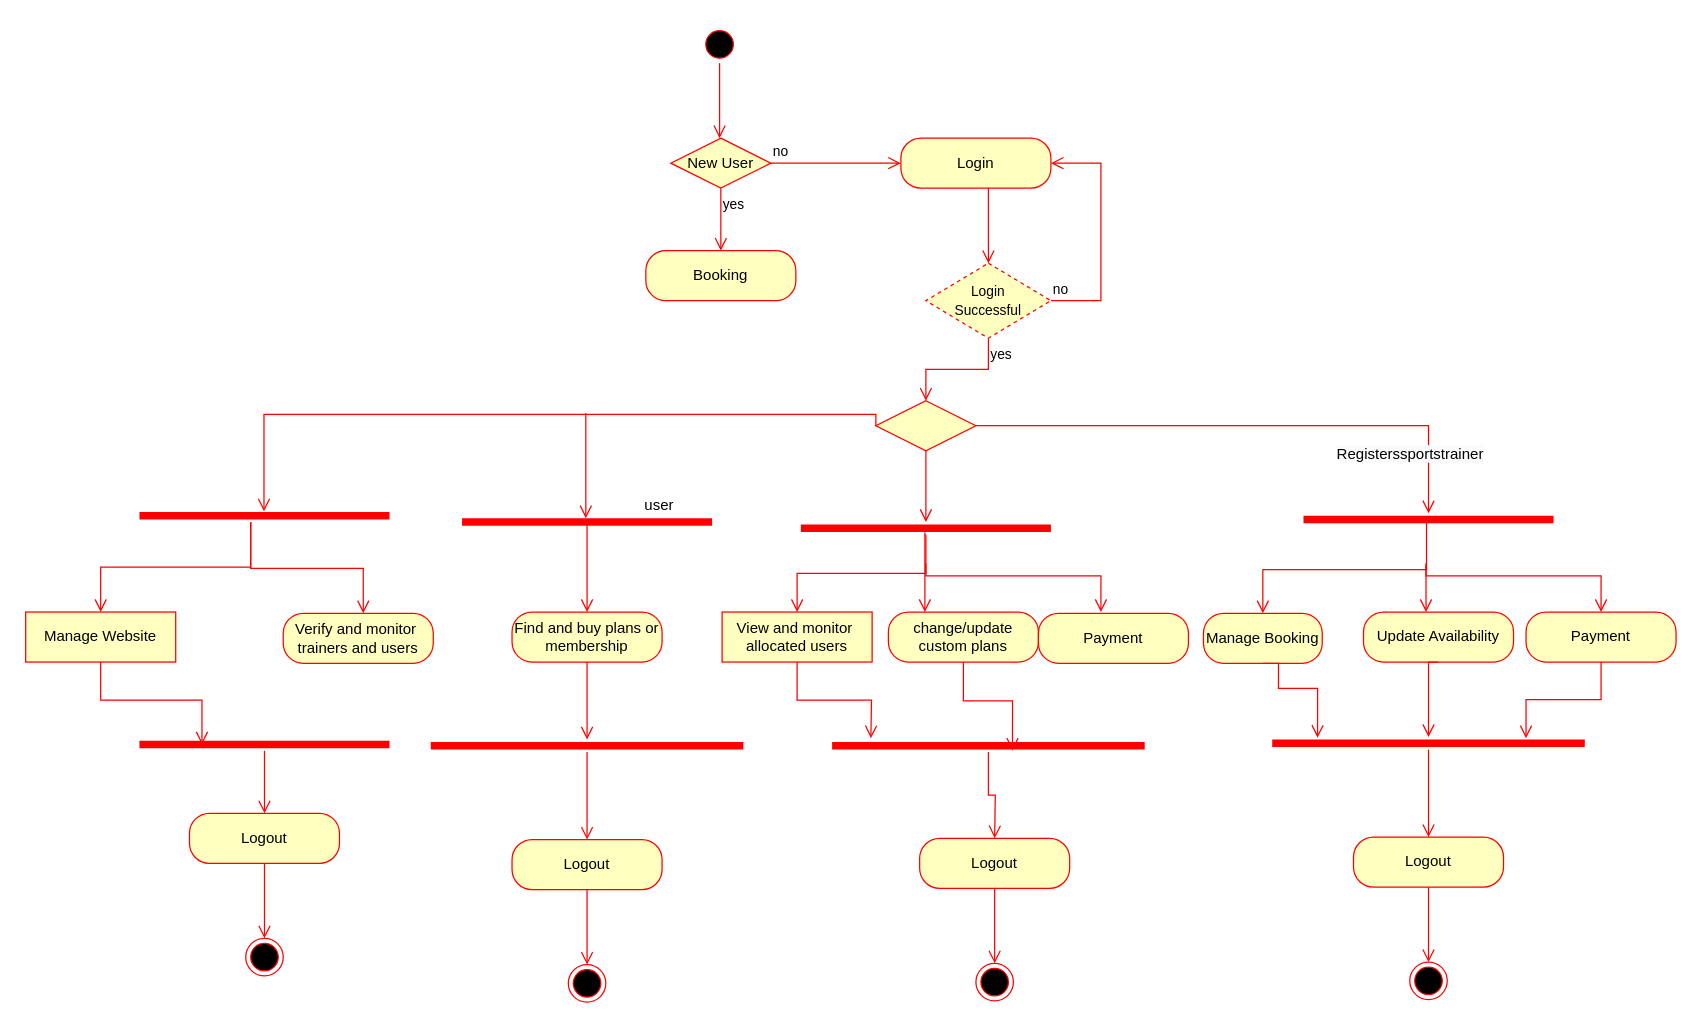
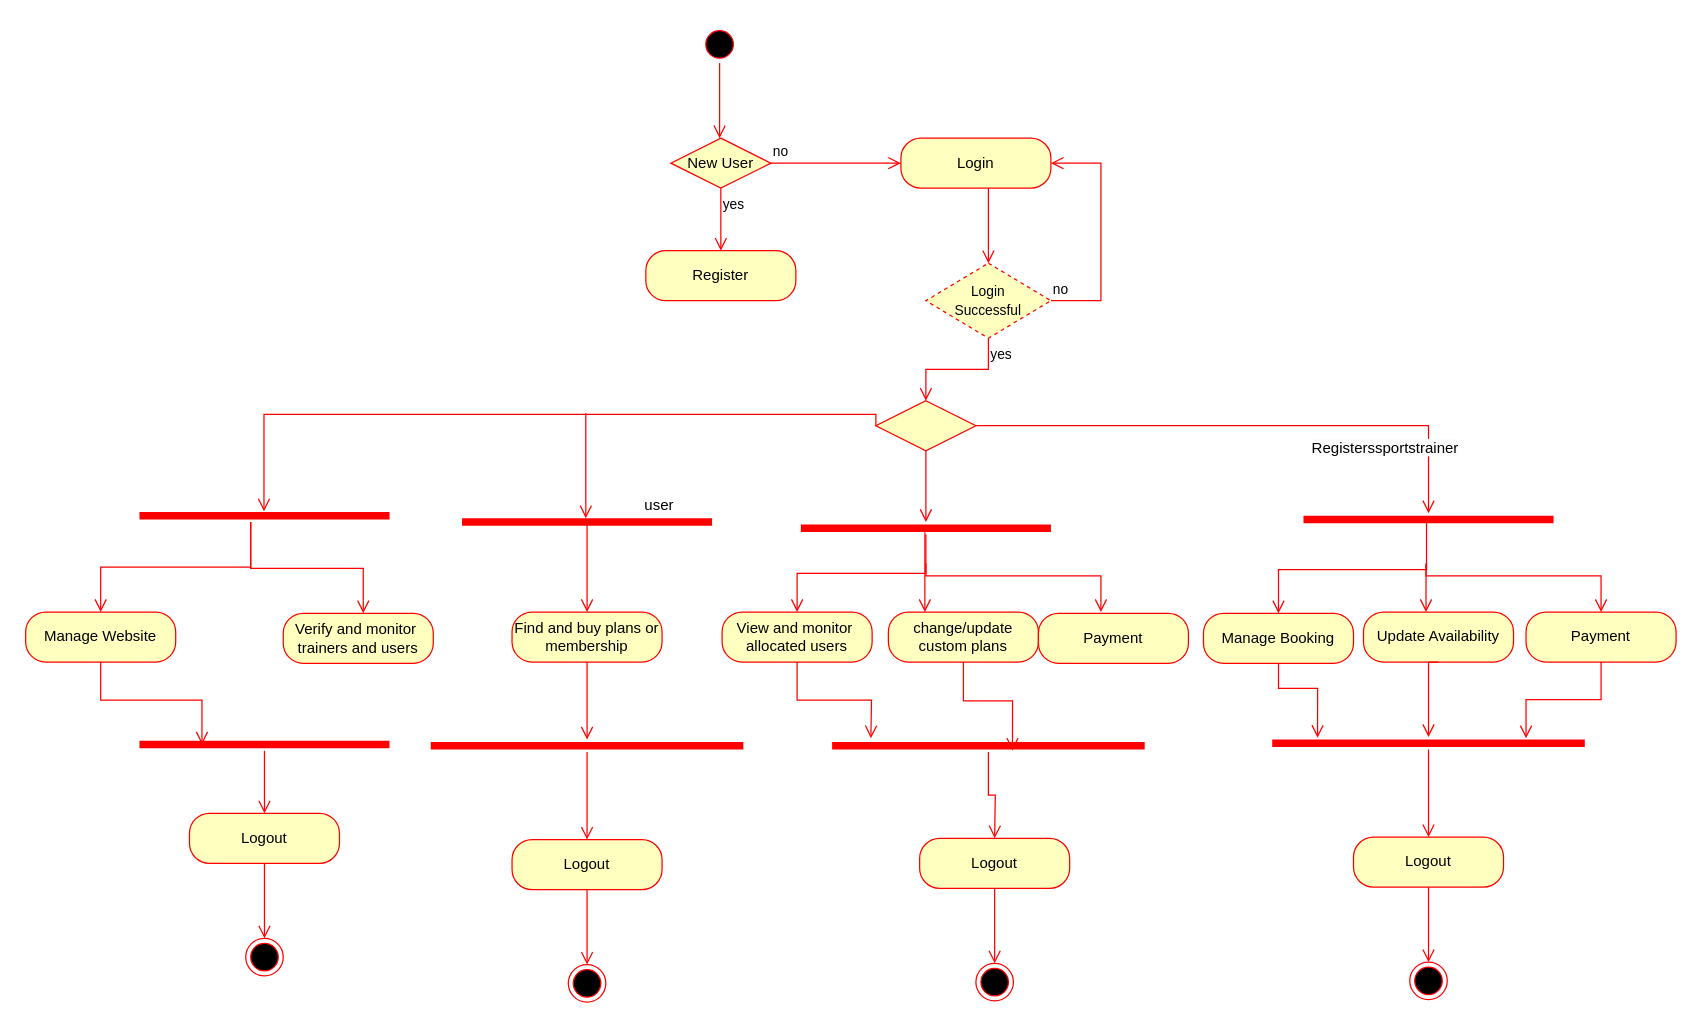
(721, 276) -> (721, 276)
(1428, 462) -> (1403, 456)
(101, 637) -> (101, 637)
(797, 637) -> (797, 637)
(1263, 638) -> (1278, 638)
